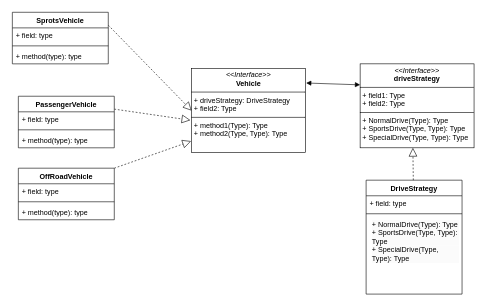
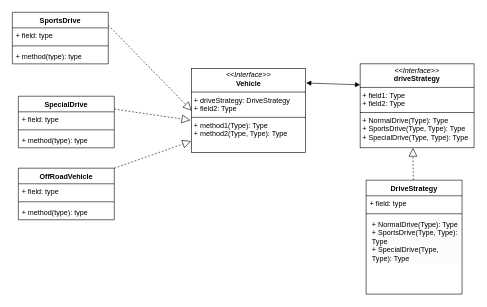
(60, 21) -> (60, 21)
(66, 105) -> (66, 105)
